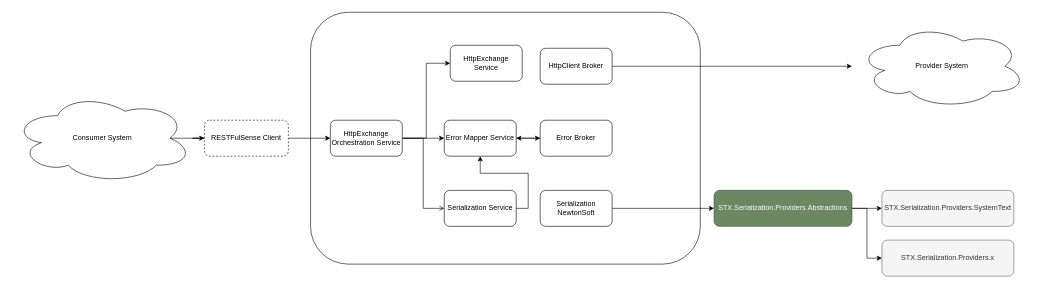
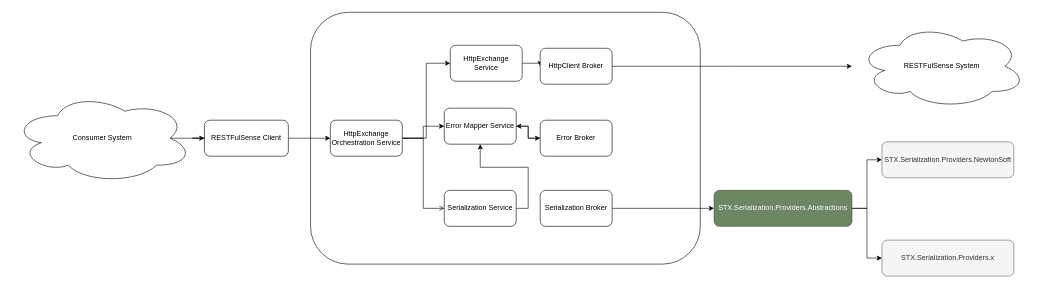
none -> (531, 63)
(942, 66) -> (942, 66)
(246, 138) -> (246, 138)
(480, 138) -> (480, 126)
none -> (876, 160)
none -> (948, 160)
(576, 209) -> (576, 209)
(873, 209) -> none
(948, 209) -> none
